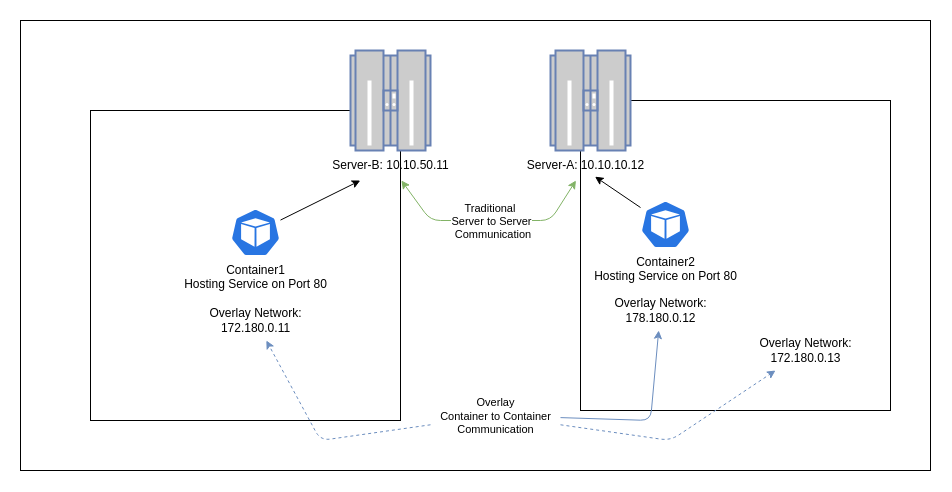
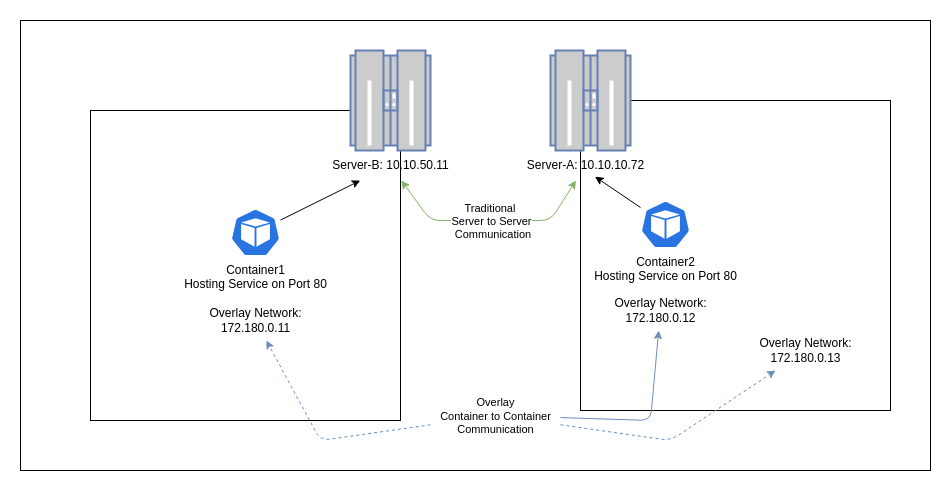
(586, 166) -> (586, 166)
(661, 311) -> (661, 311)
